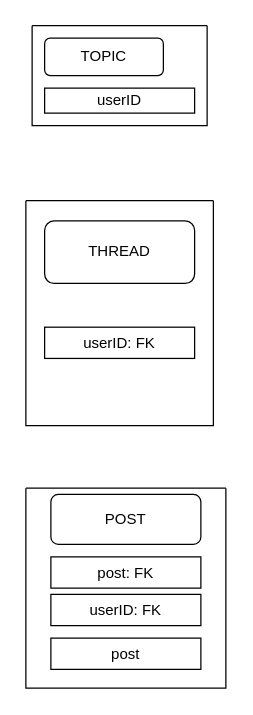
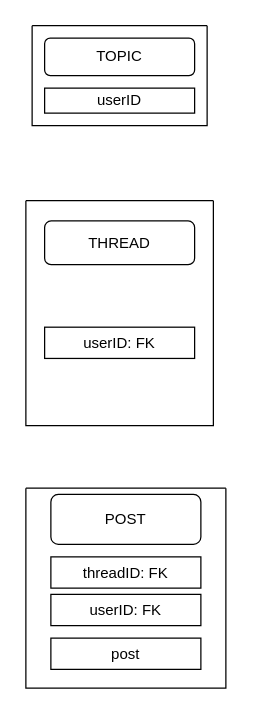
(104, 57) -> (119, 57)
(119, 252) -> (119, 243)
(126, 573) -> (126, 573)
